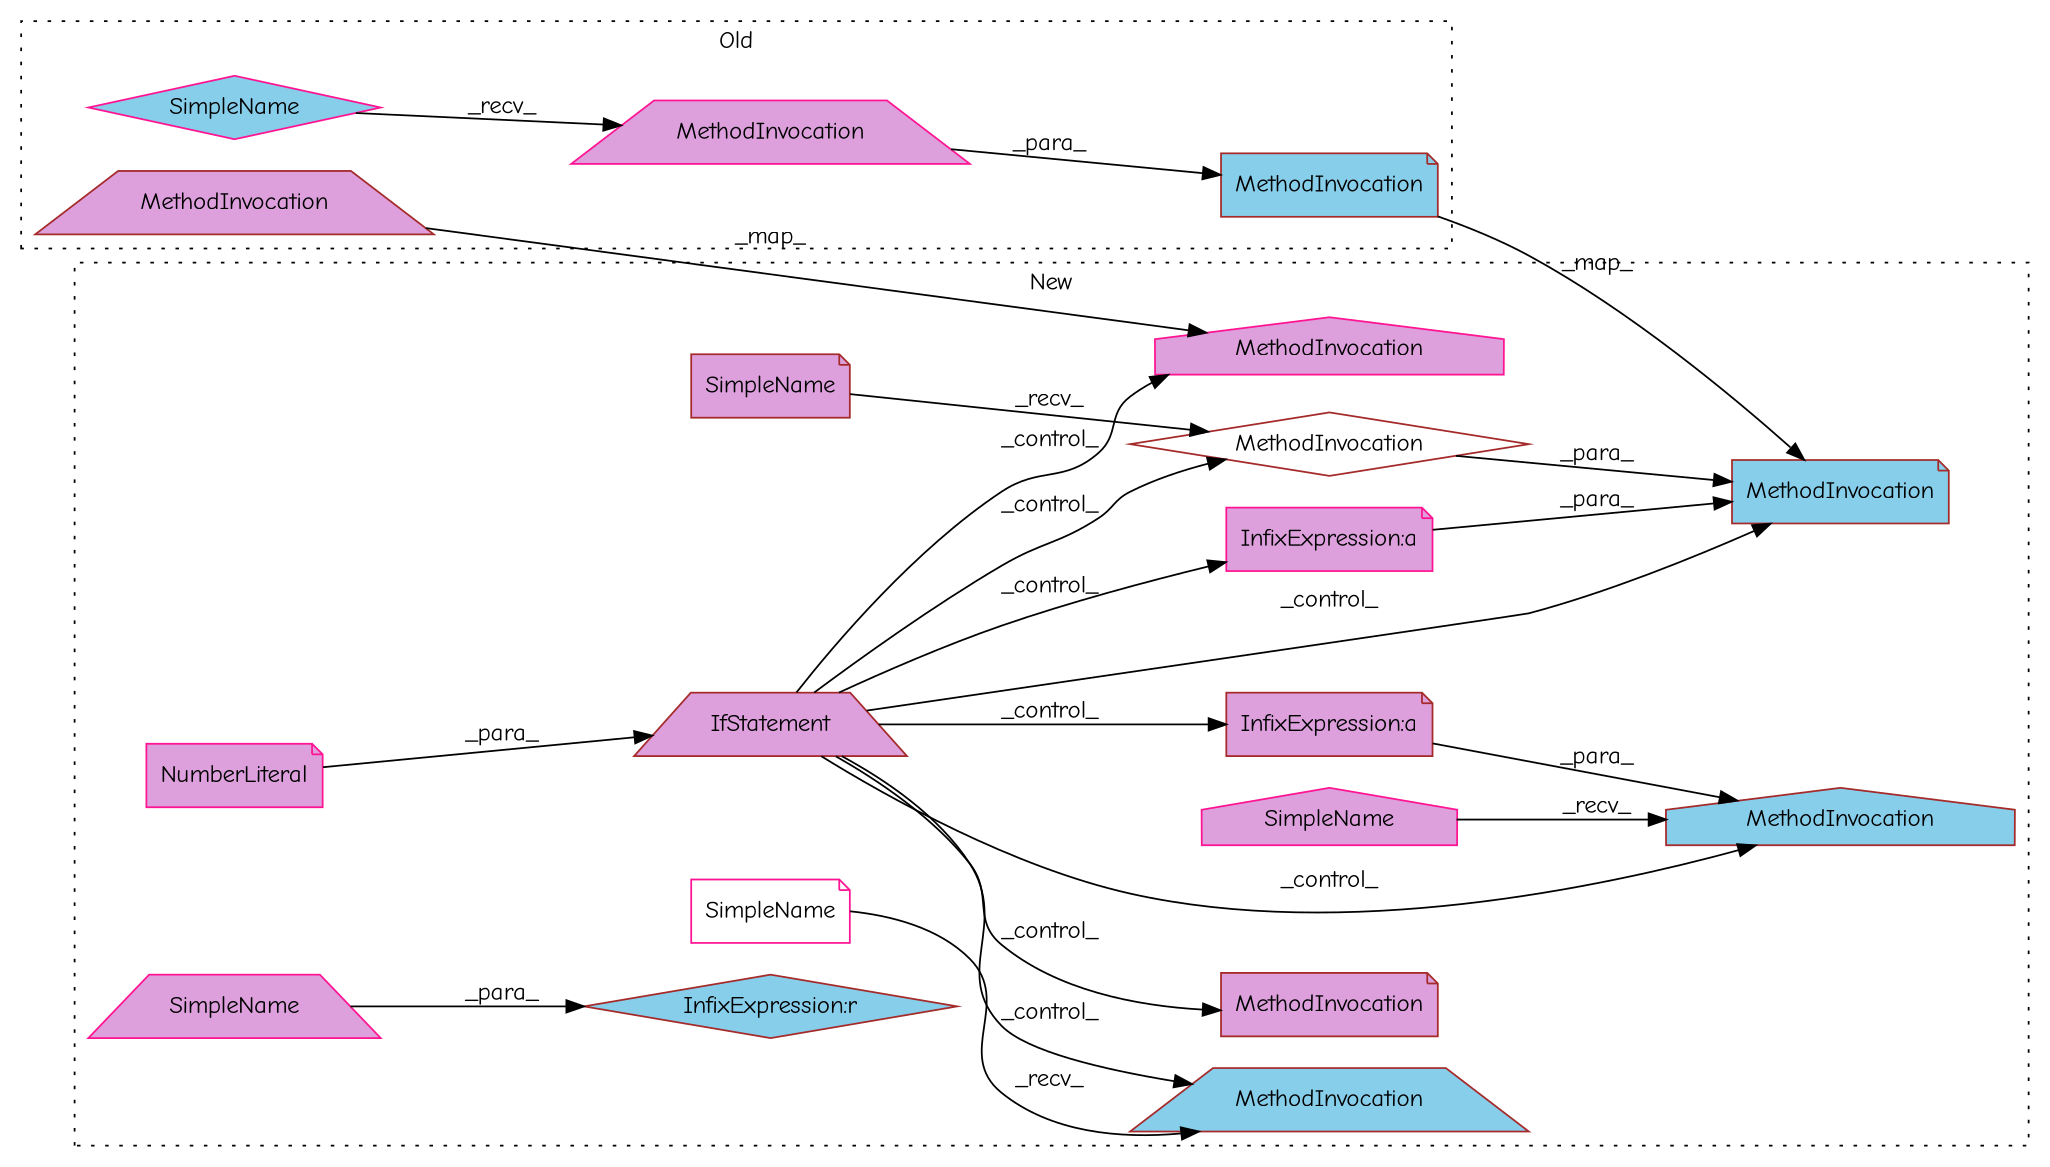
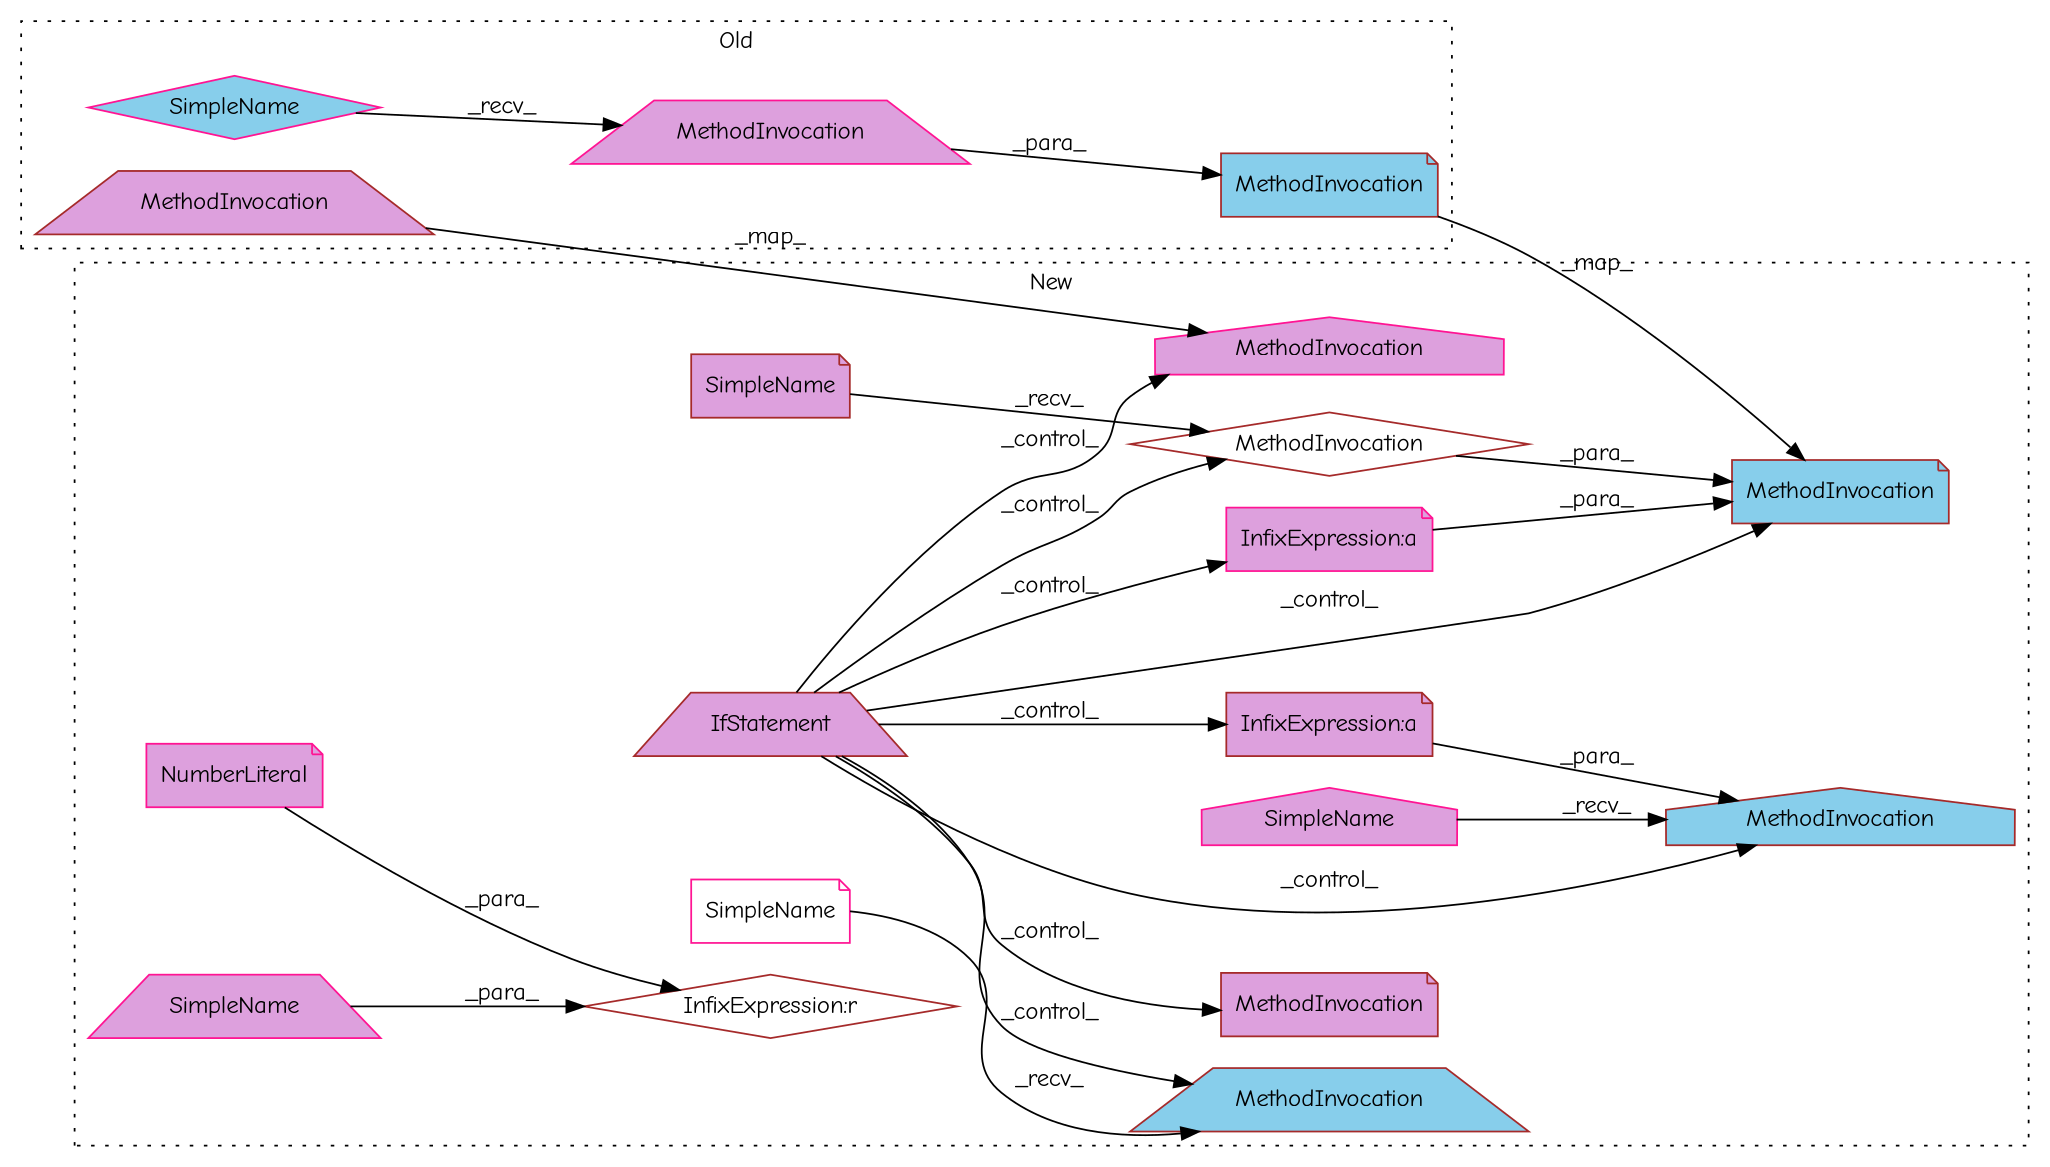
(479, 752) -> (467, 912)
(771, 1006) -> (771, 1006)
